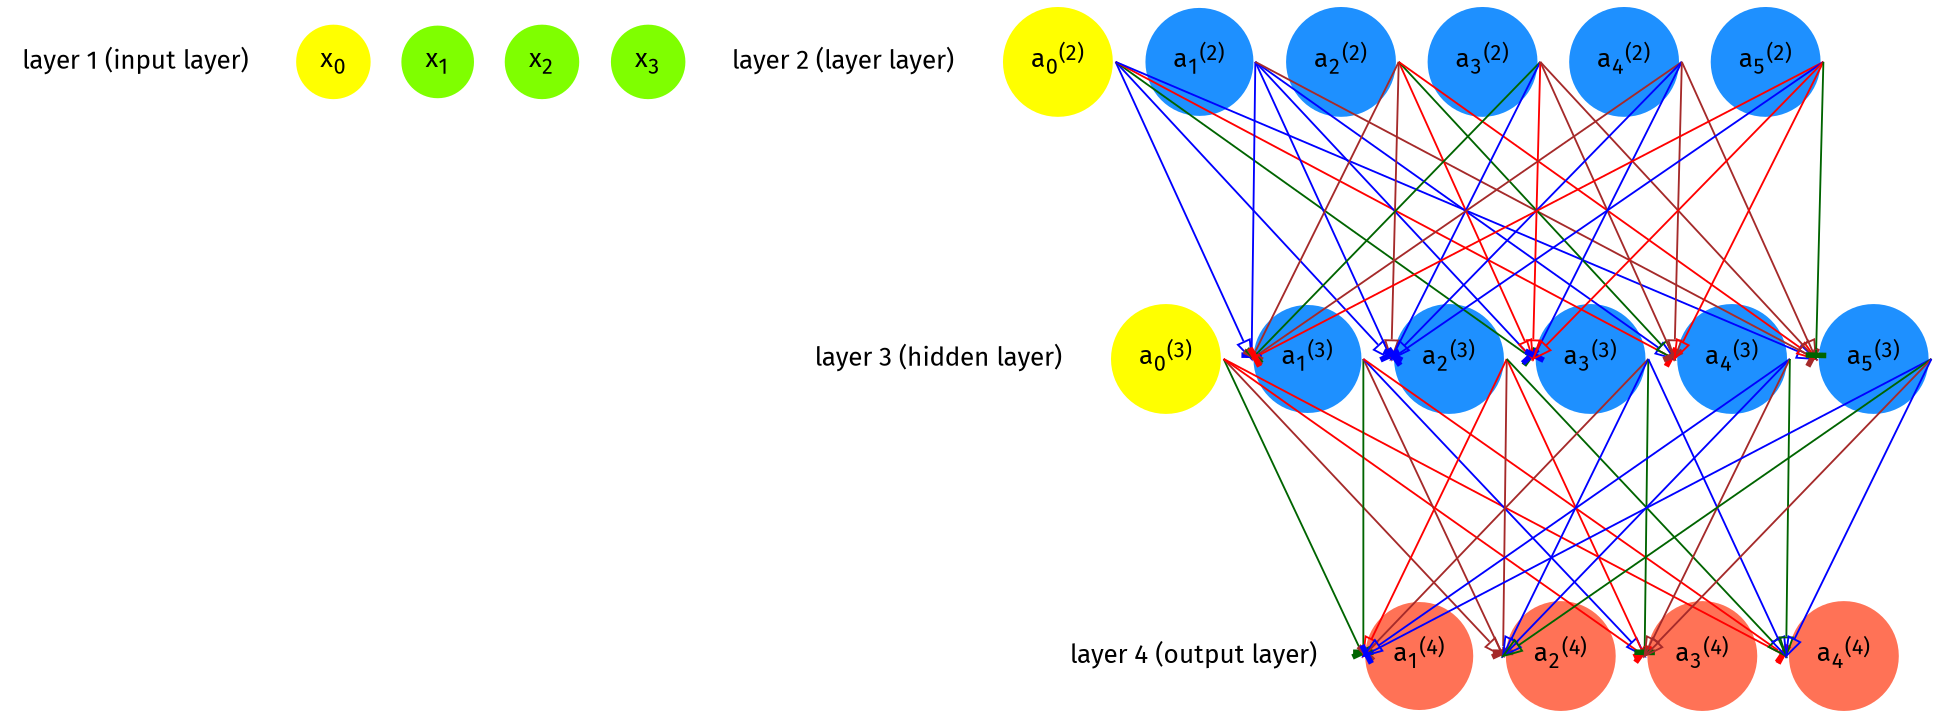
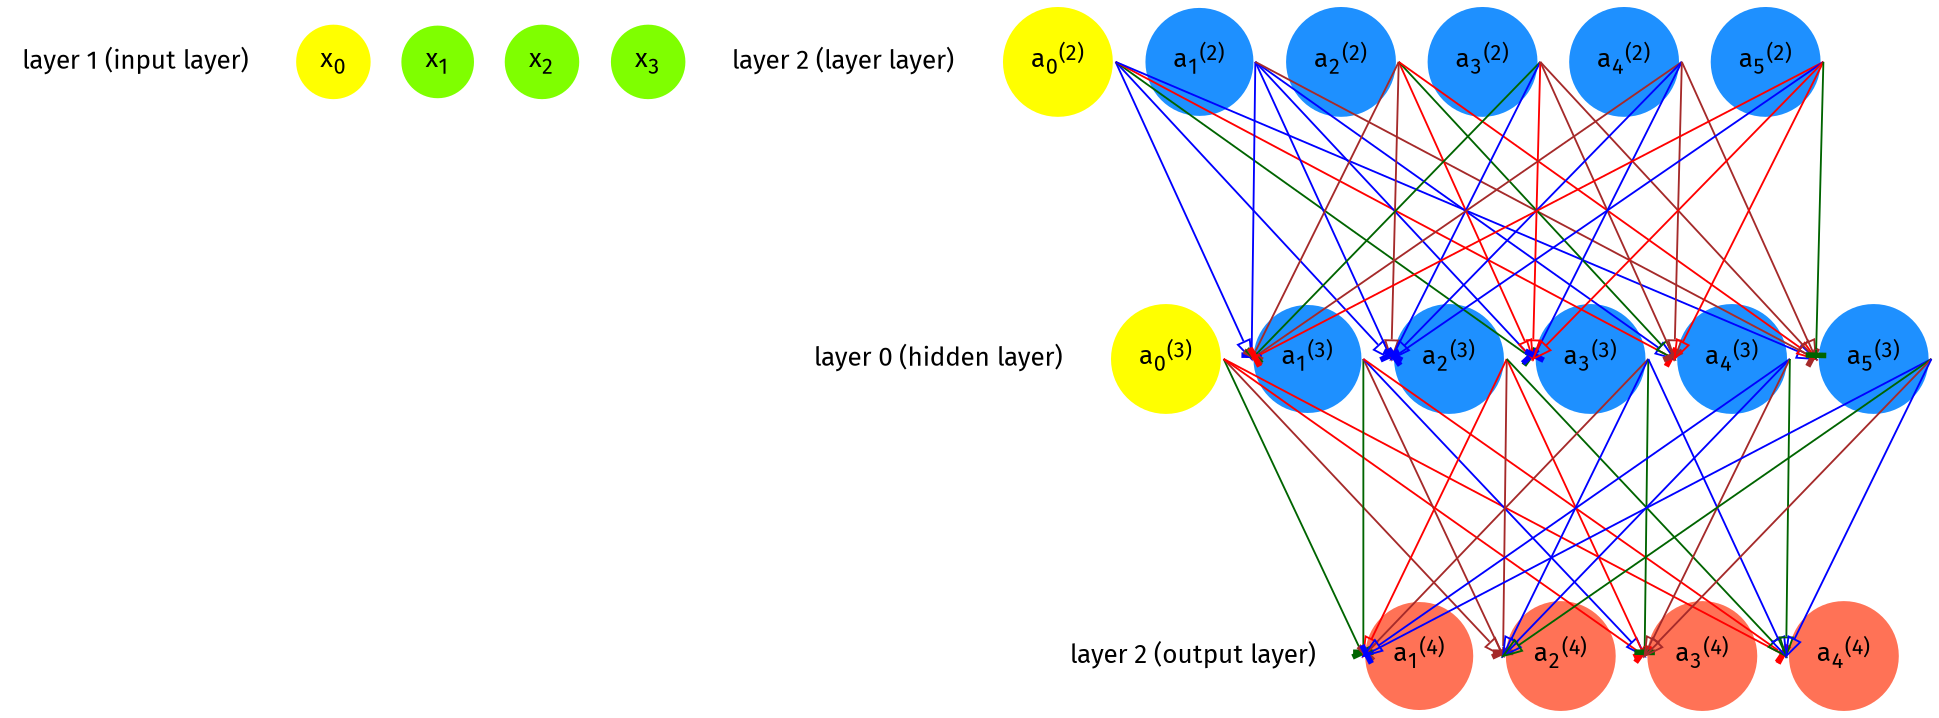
(939, 359) -> (939, 359)
(1194, 656) -> (1194, 656)
